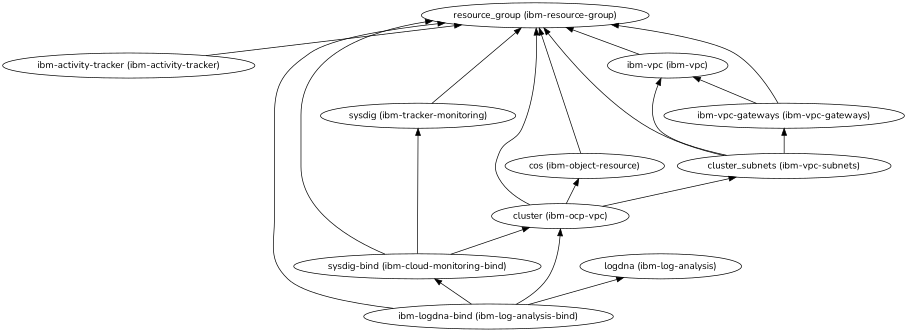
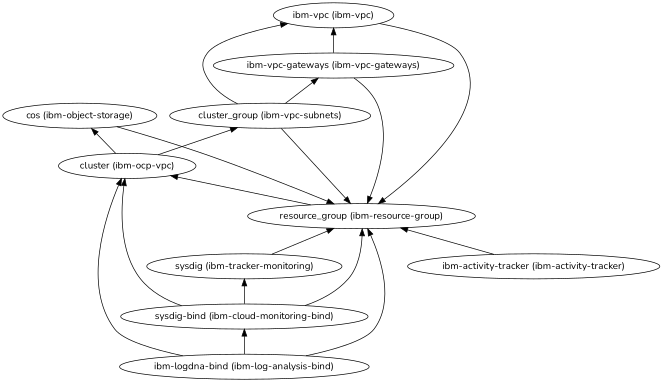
(520, 131) -> (244, 191)
(585, 166) -> (80, 116)
(784, 166) -> (270, 116)
(661, 266) -> none
